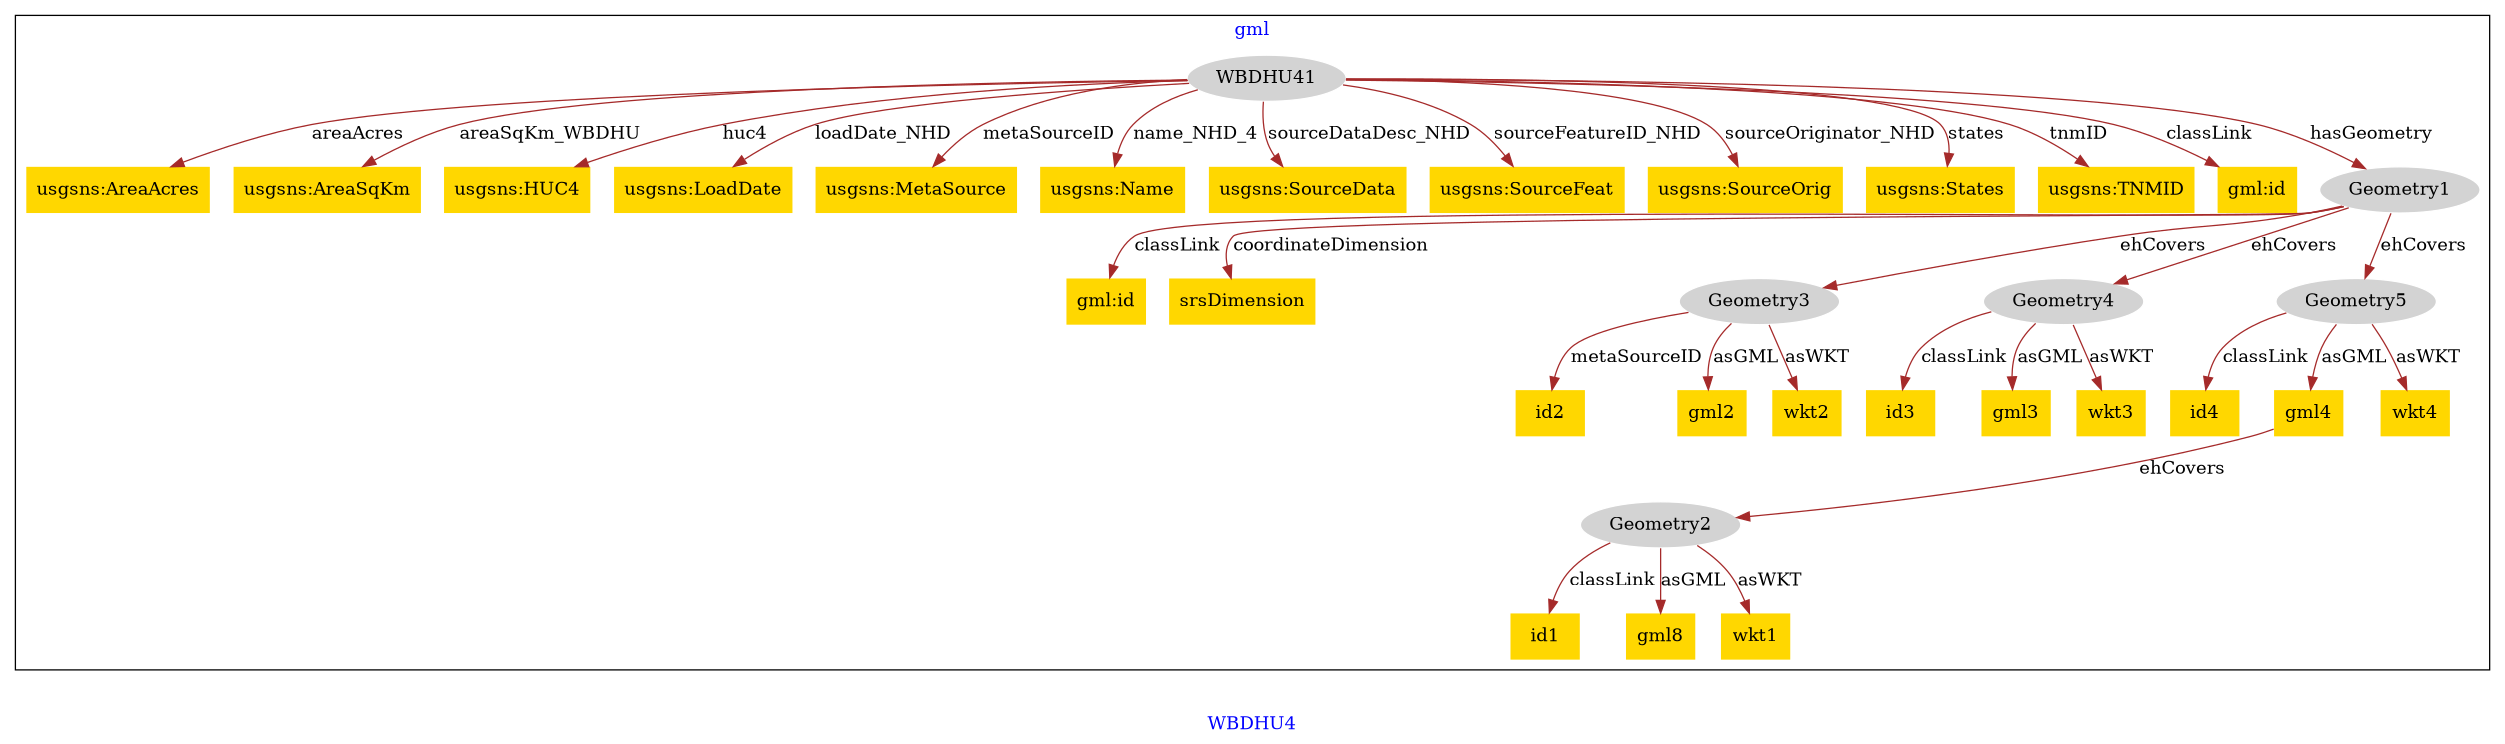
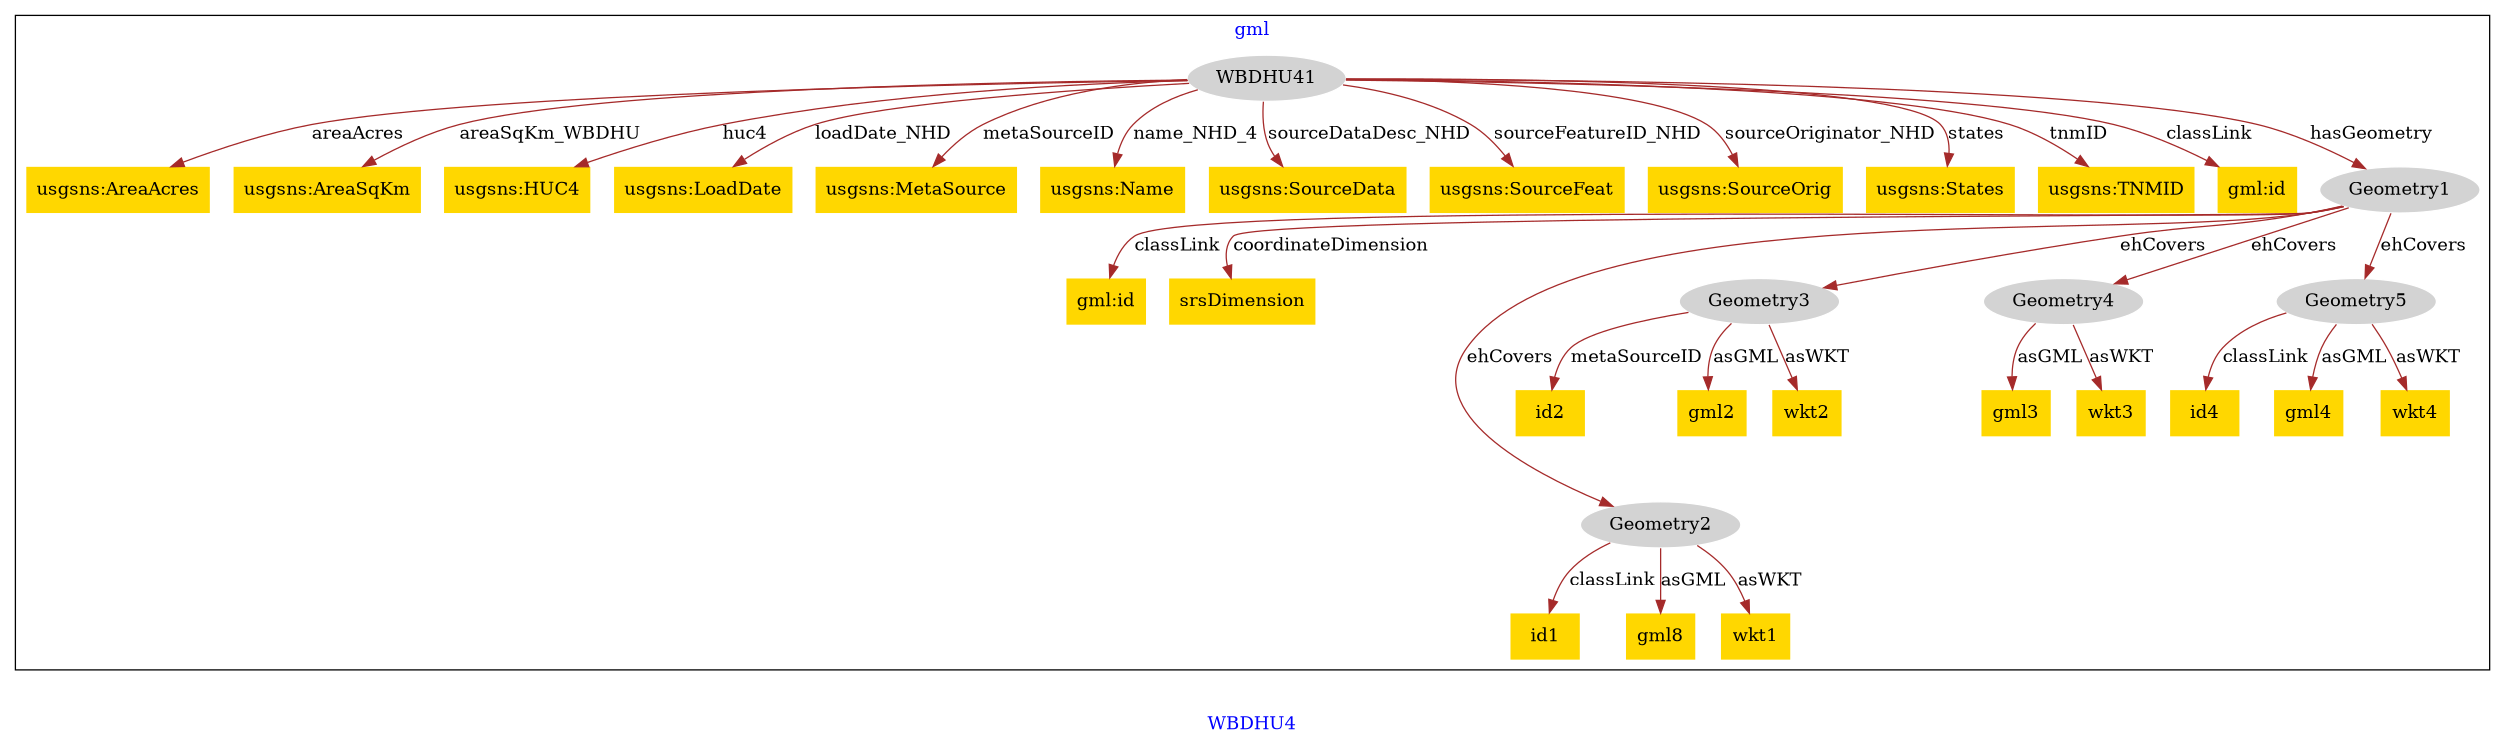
(1901, 413) -> none
(2014, 484) -> (1777, 241)
